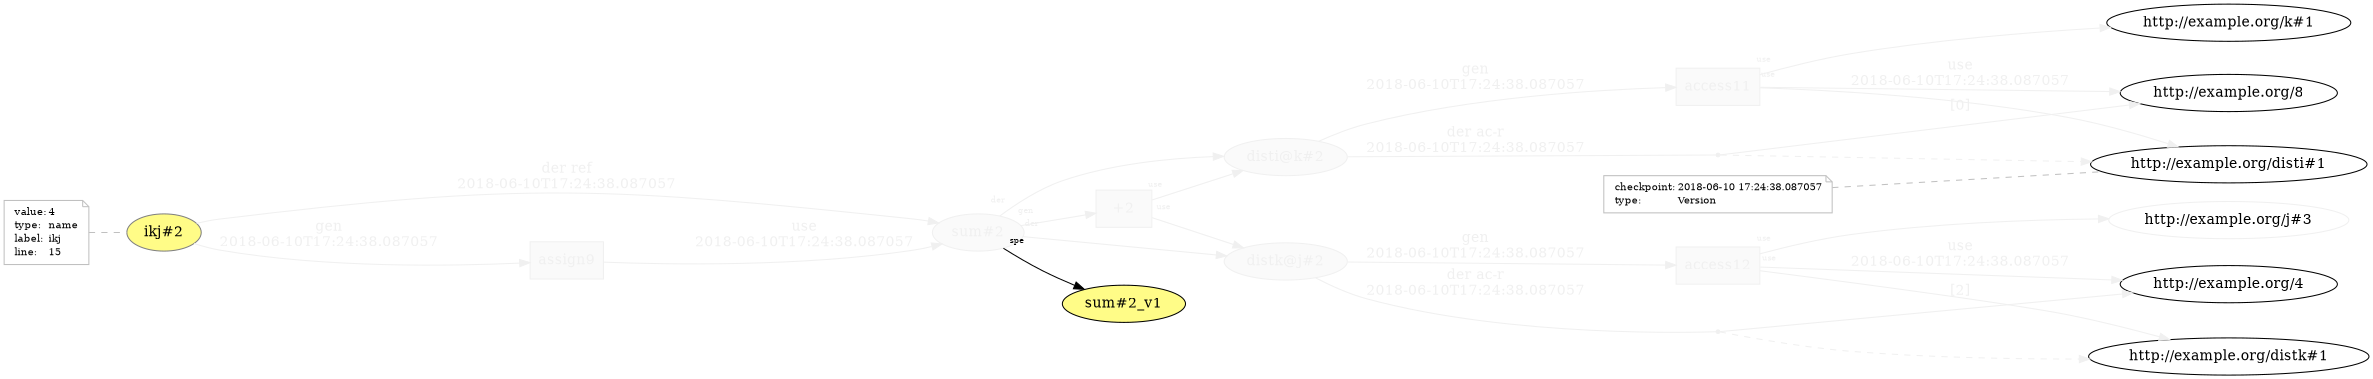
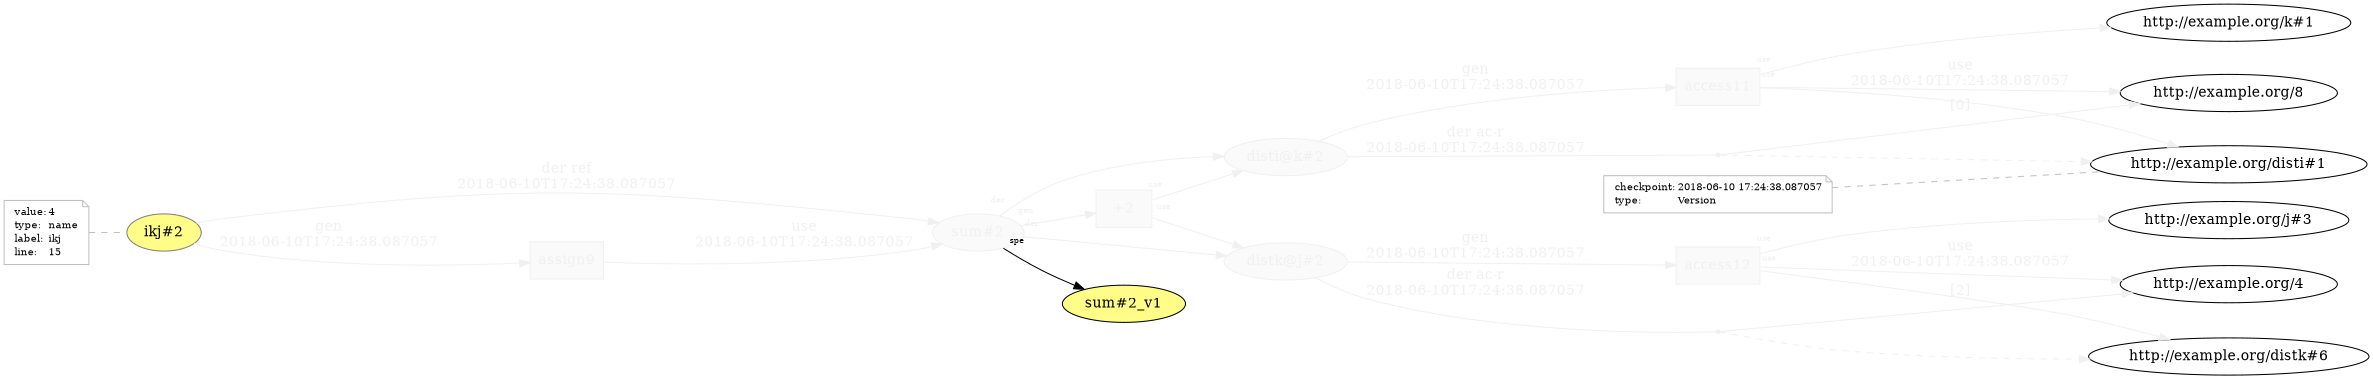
(2229, 220) -> (2229, 220)
(2229, 357) -> (2229, 357)
